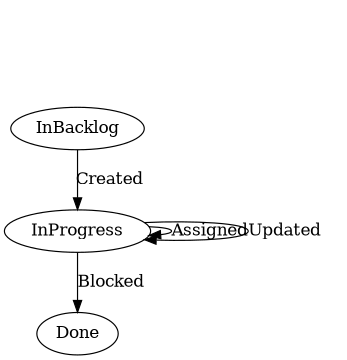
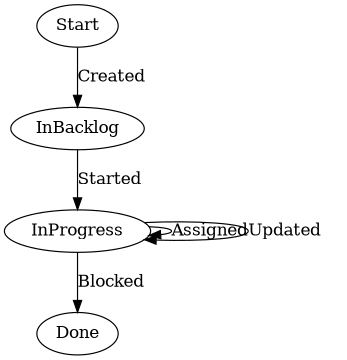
none -> (78, 26)
(110, 180) -> (110, 180)
